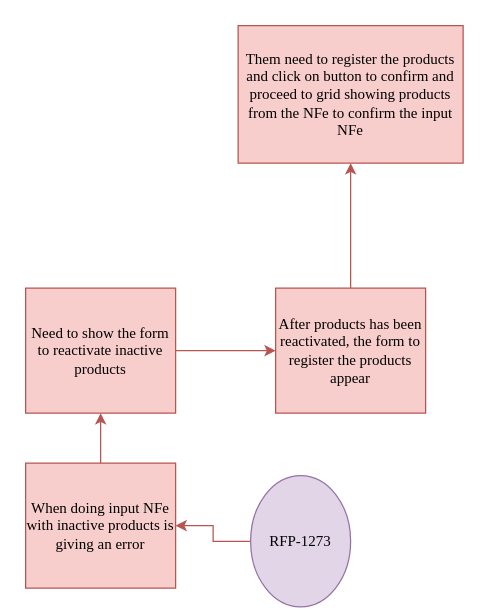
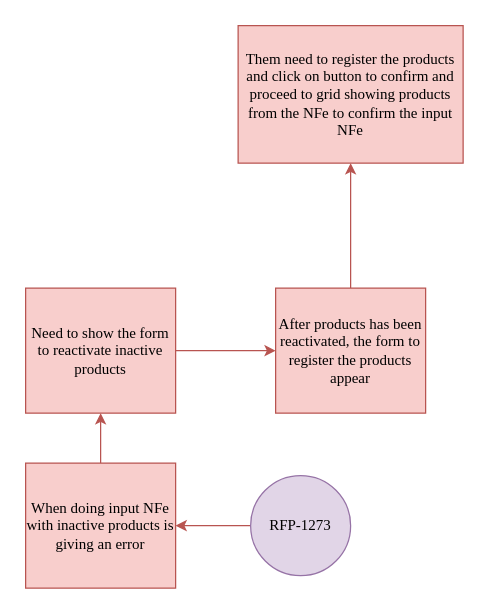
(301, 541) -> (301, 526)
